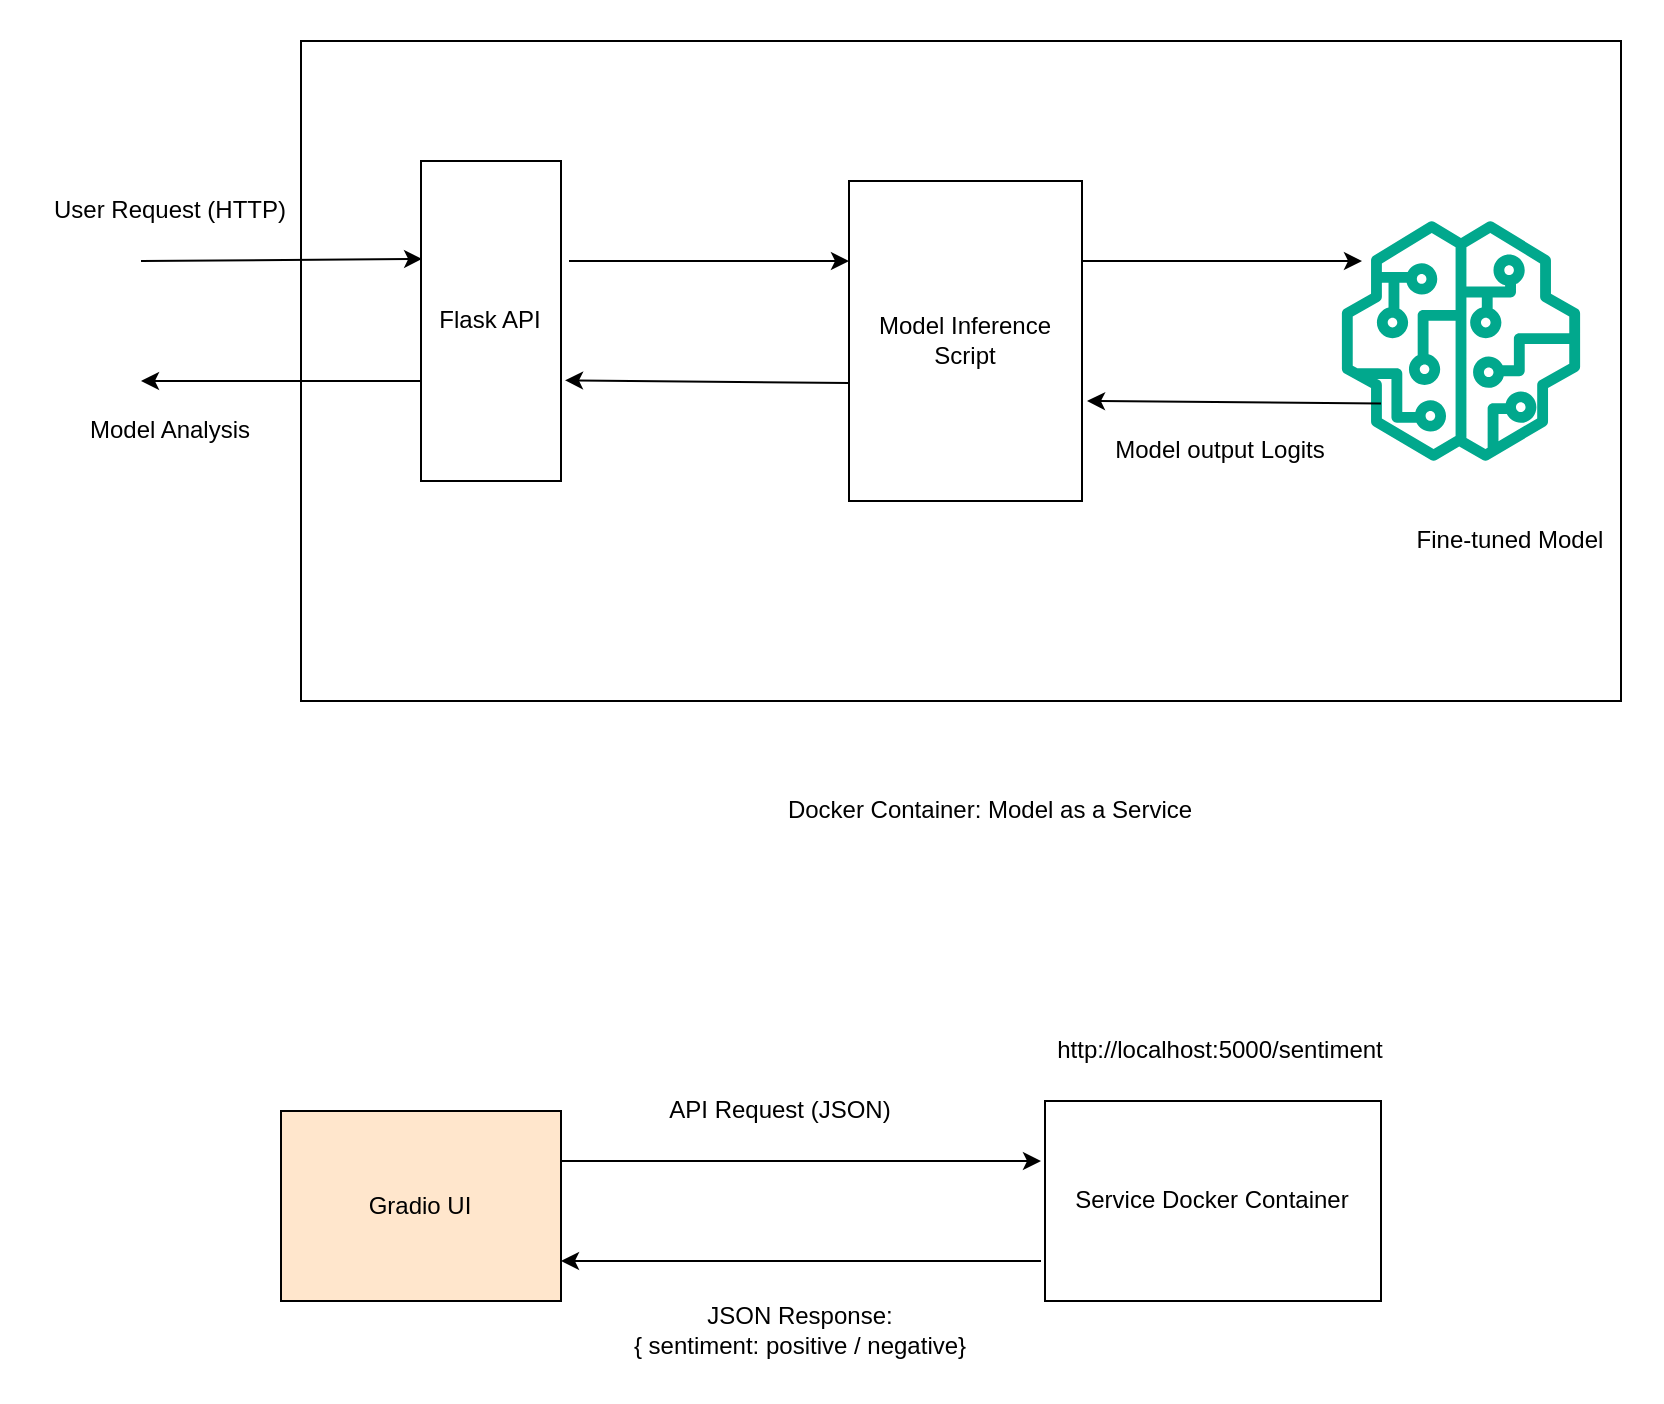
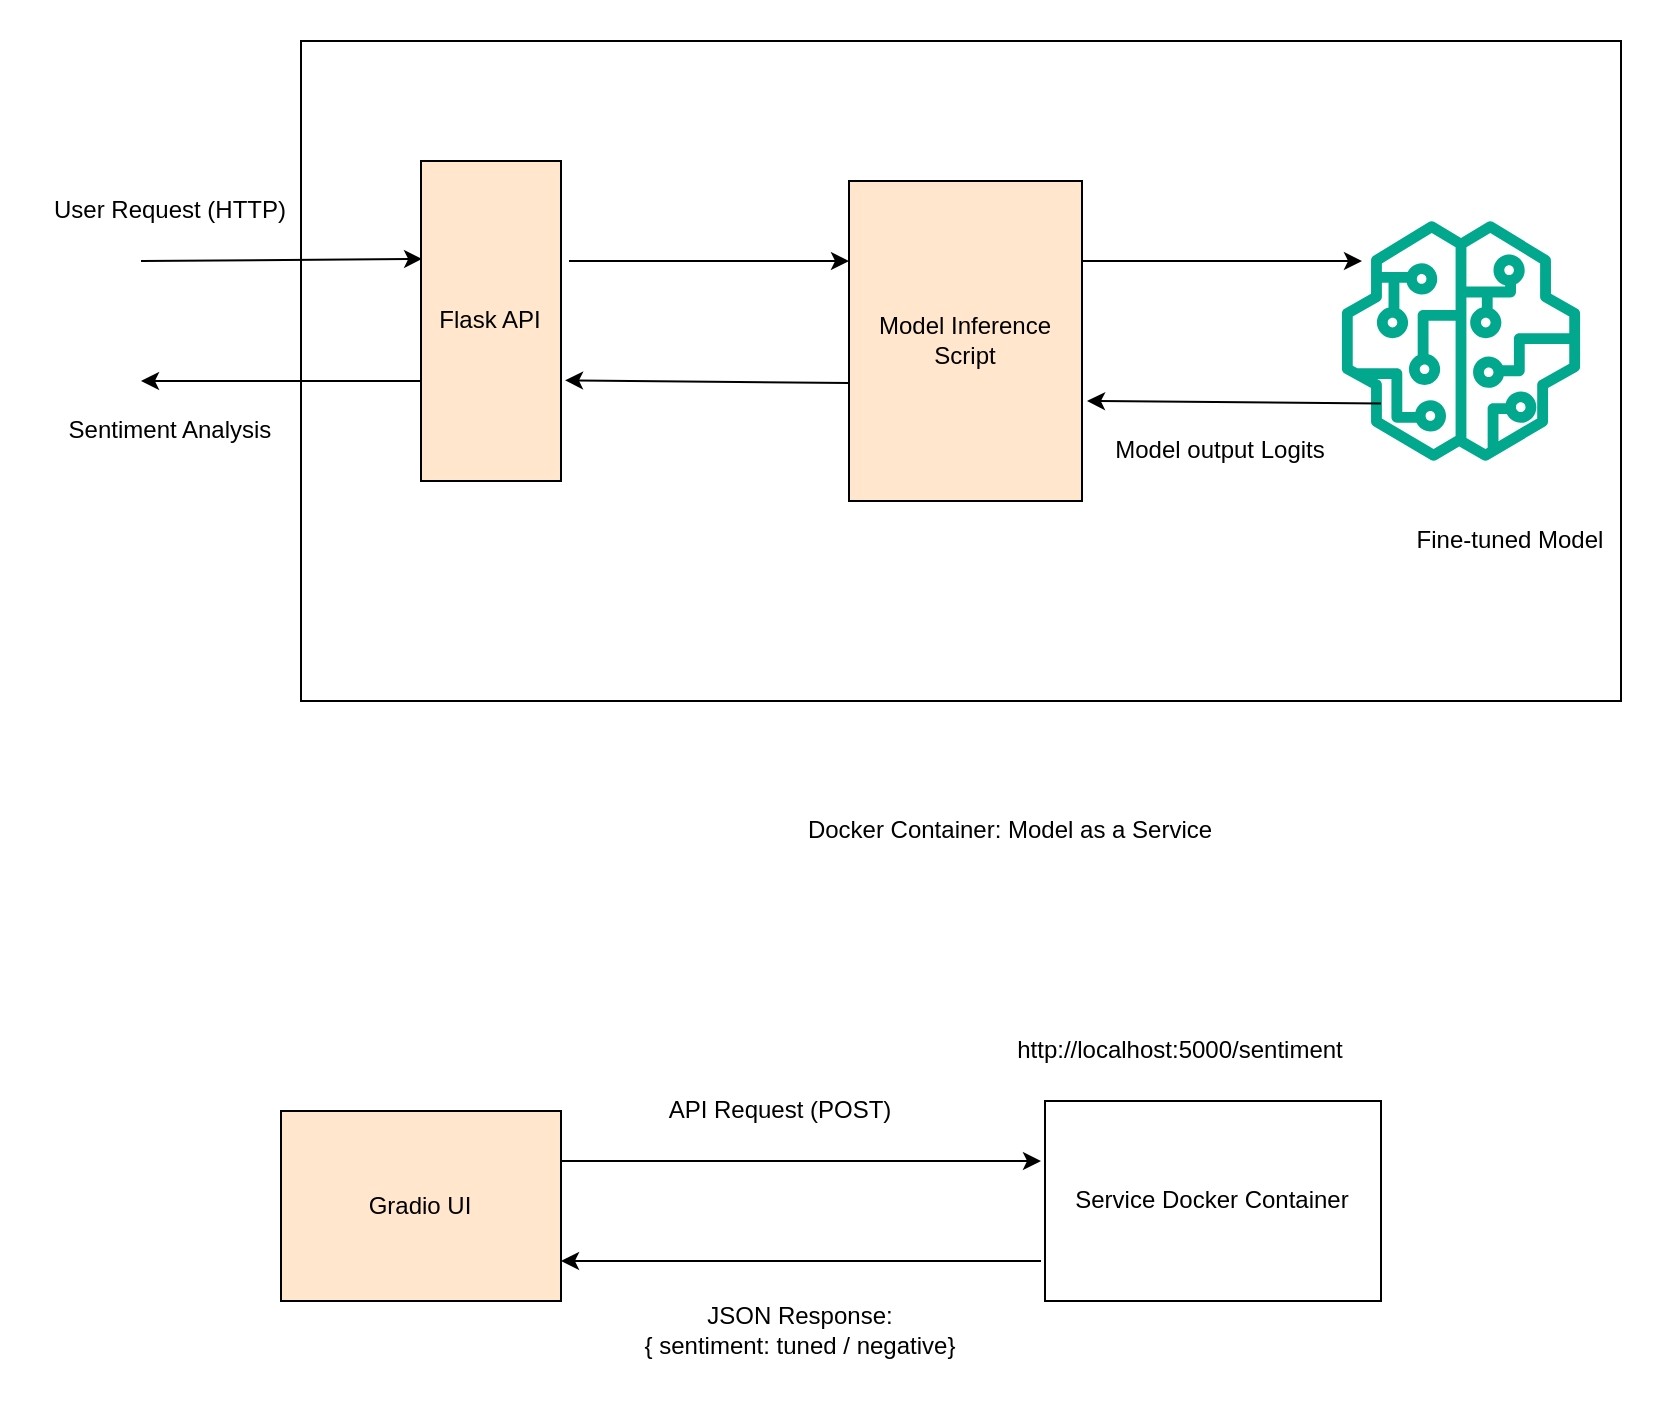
(491, 321) -> (491, 321)
(966, 341) -> (966, 341)
(171, 431) -> (171, 431)
(991, 811) -> (1011, 831)
(1221, 1051) -> (1181, 1051)
(781, 1111) -> (781, 1111)
(801, 1331) -> (801, 1331)
